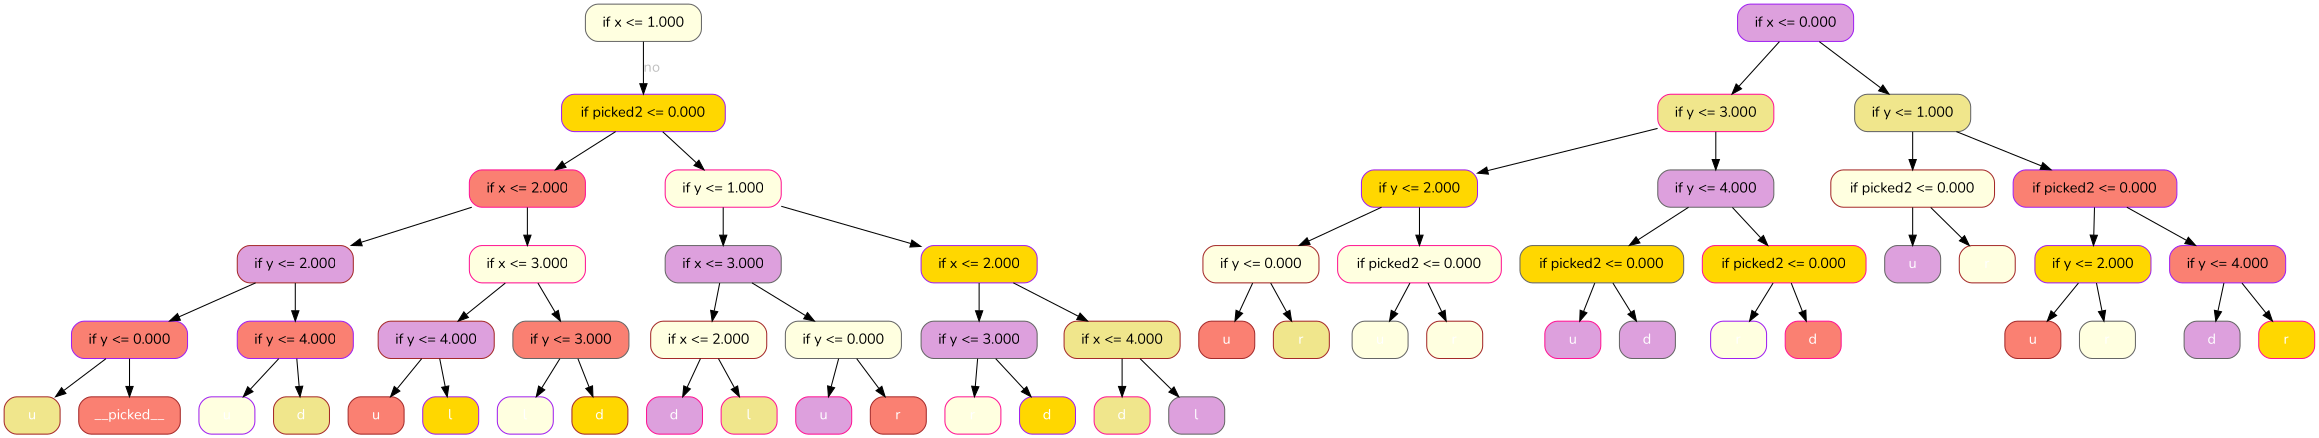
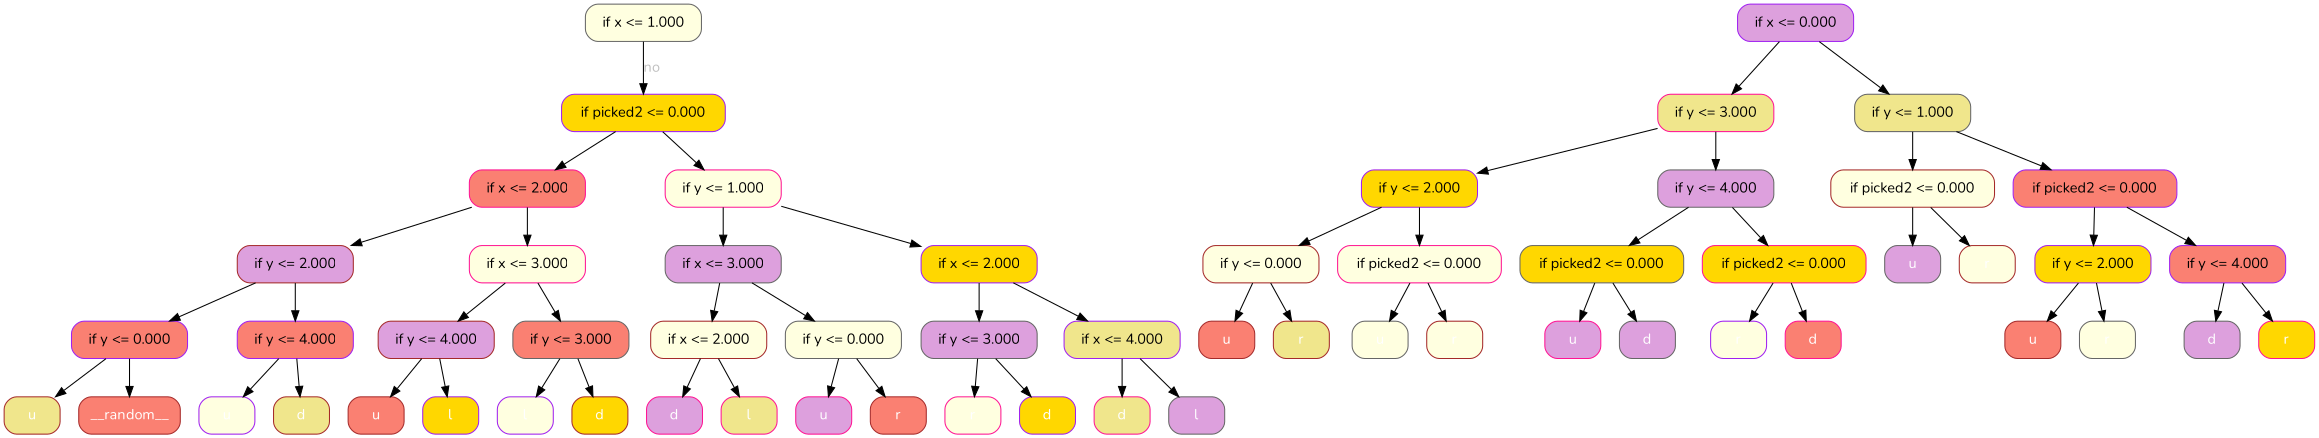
(1122, 340) -> (1122, 340)
(130, 415) -> (130, 415)
